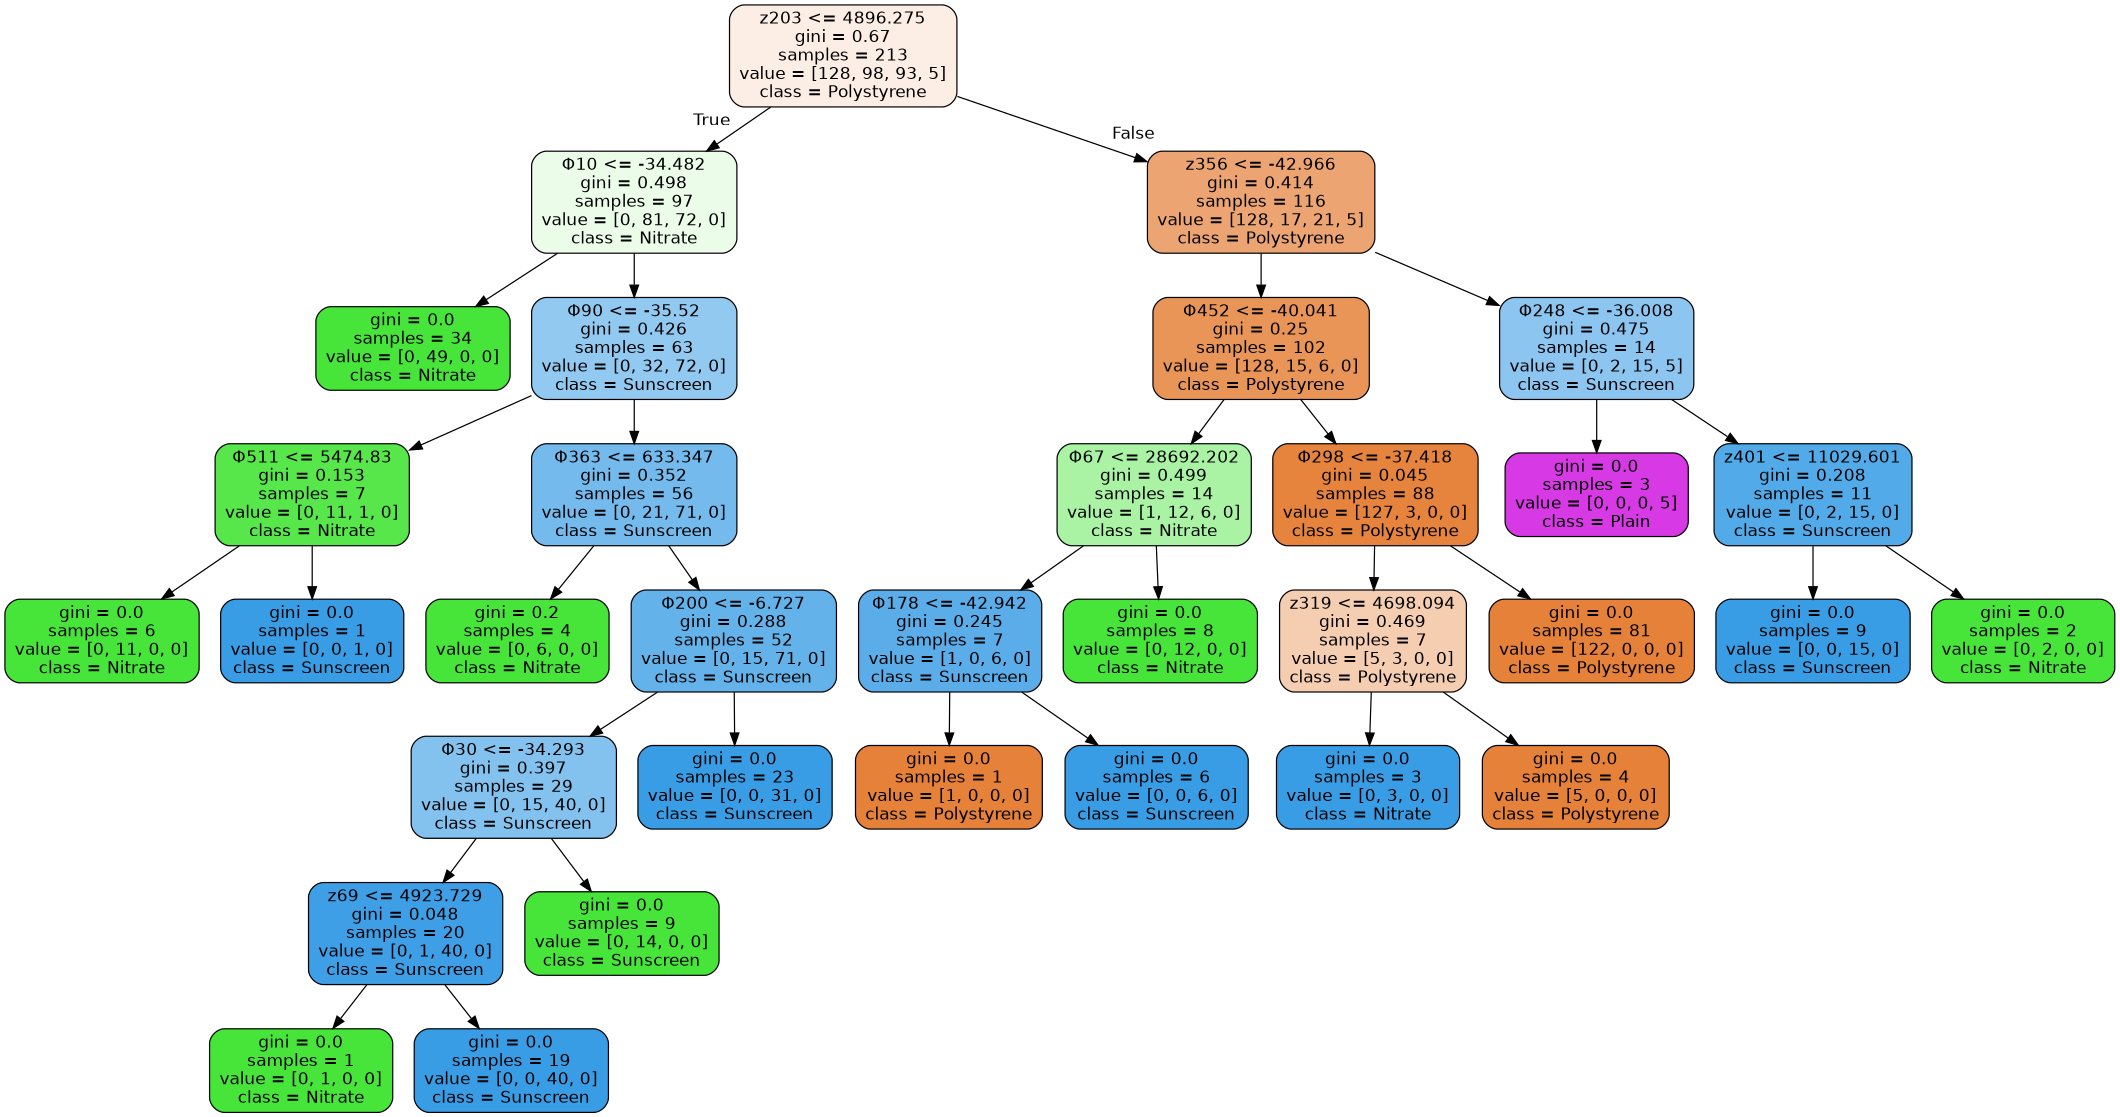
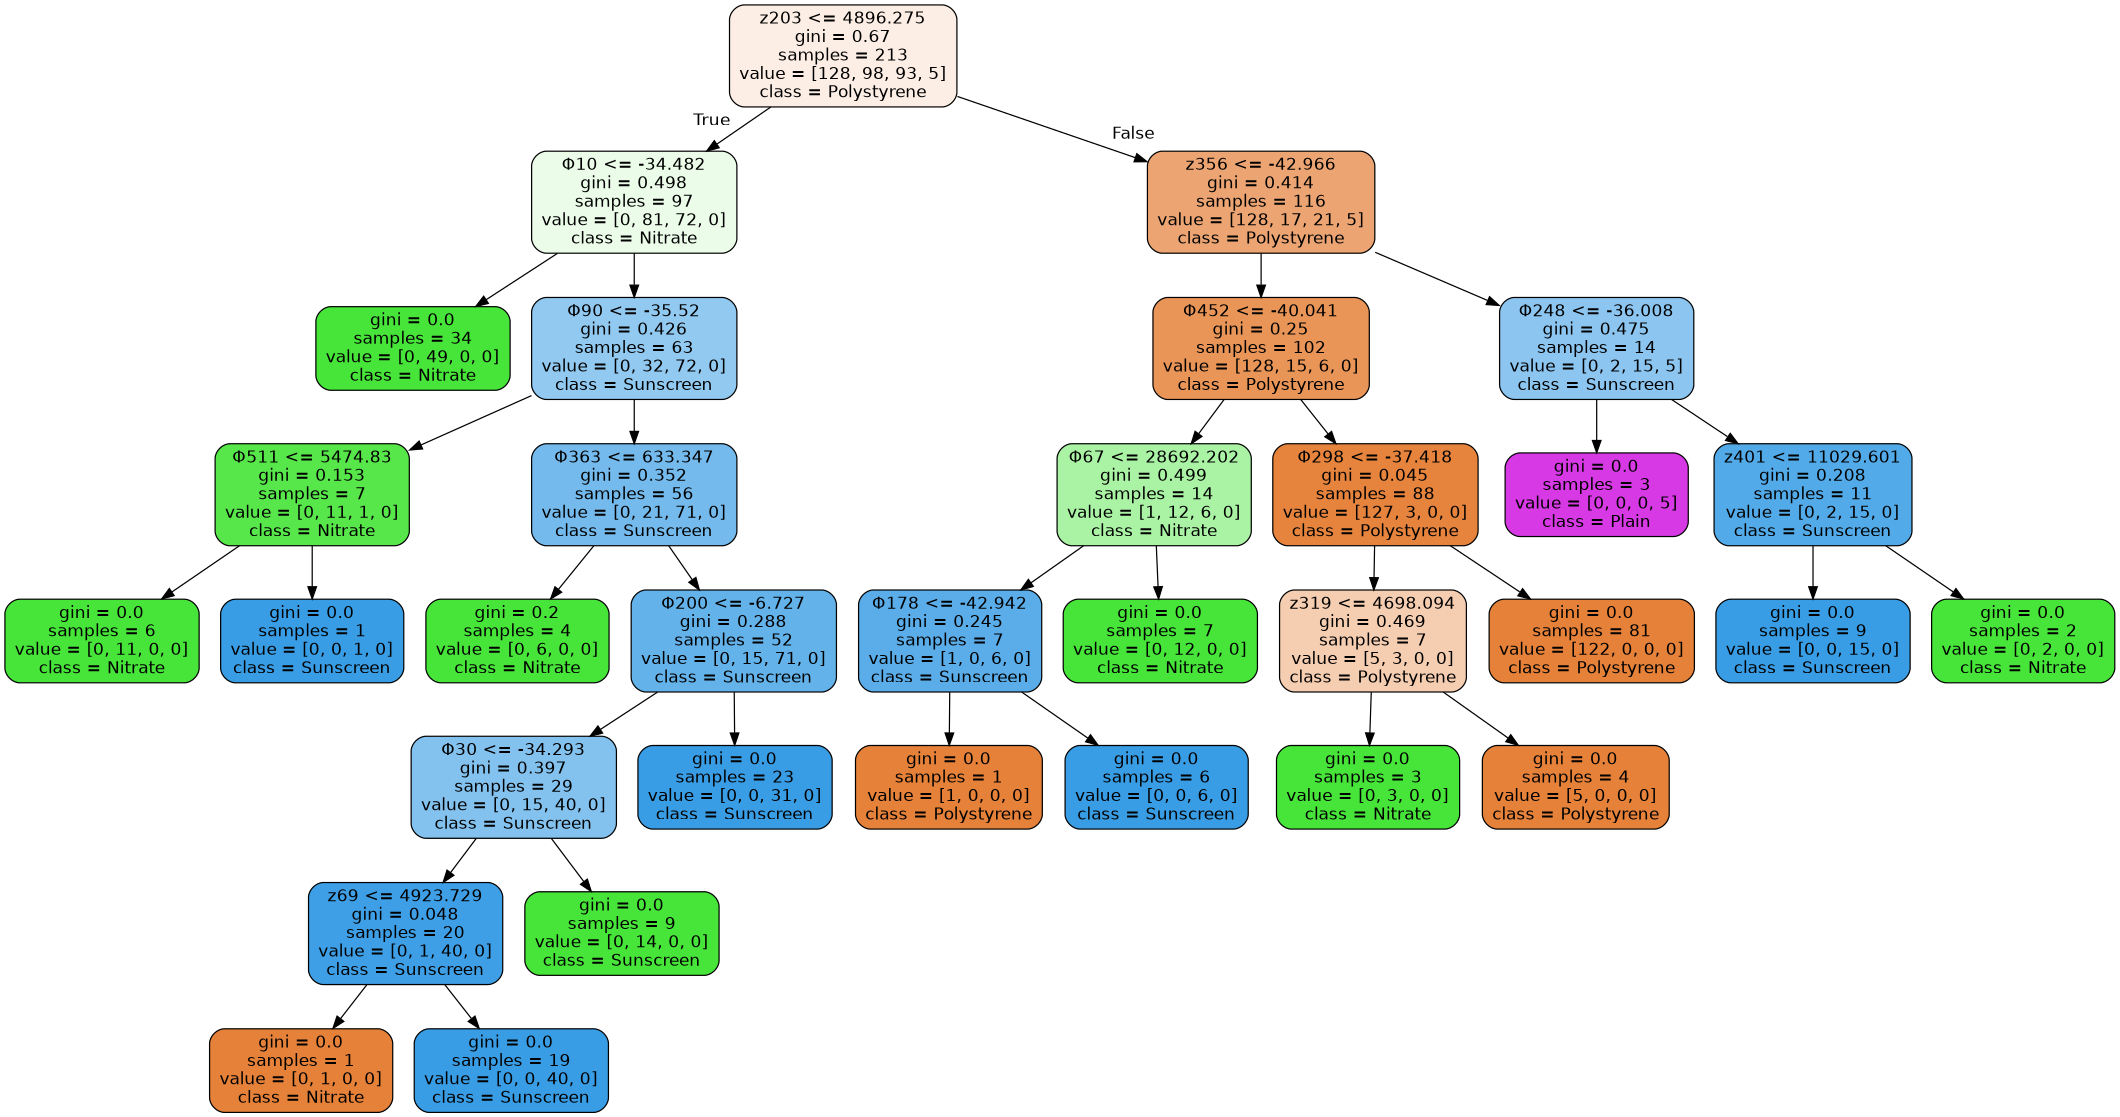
(1160, 641) -> (1160, 641)
(1368, 787) -> (1368, 787)
(301, 1071) -> (301, 1071)
